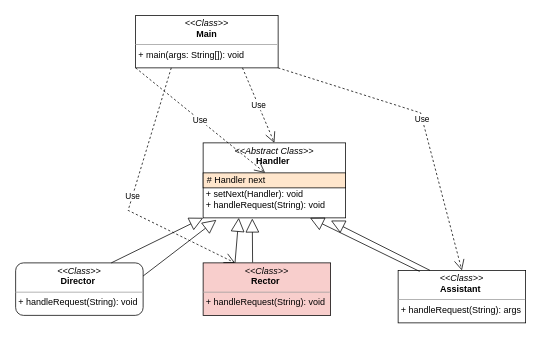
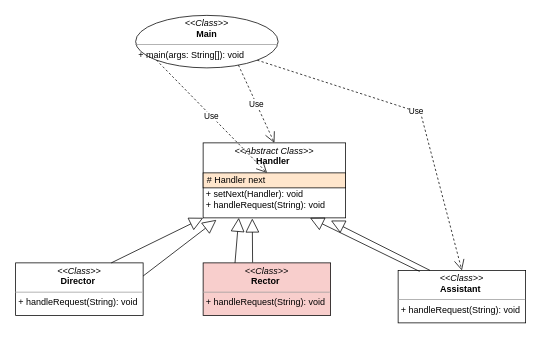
(207, 42) -> (207, 42)
(133, 195) -> none
(465, 287) -> (464, 287)
(79, 289) -> (79, 289)
